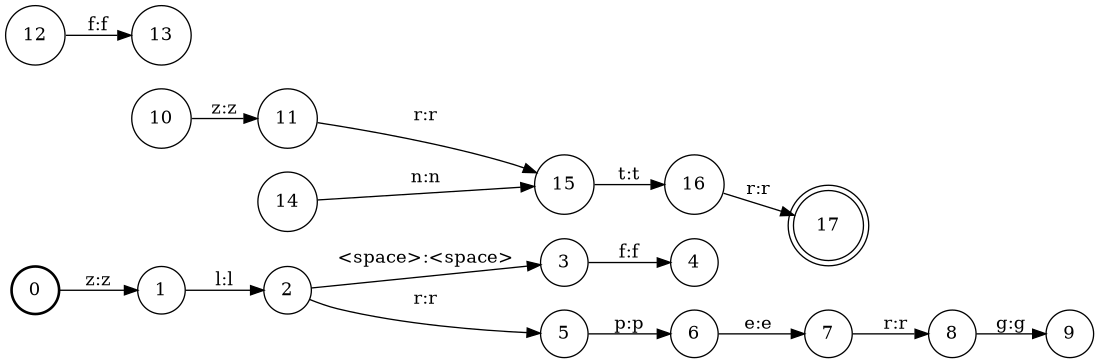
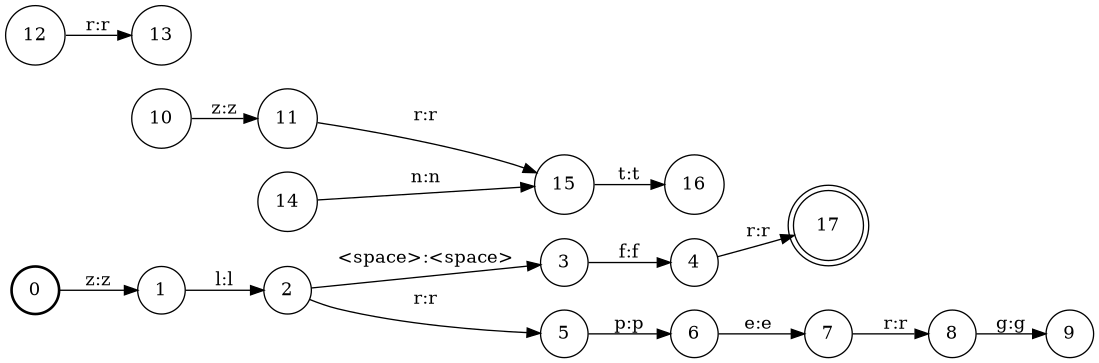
(98, 25) -> (98, 25)
(752, 202) -> (749, 248)
